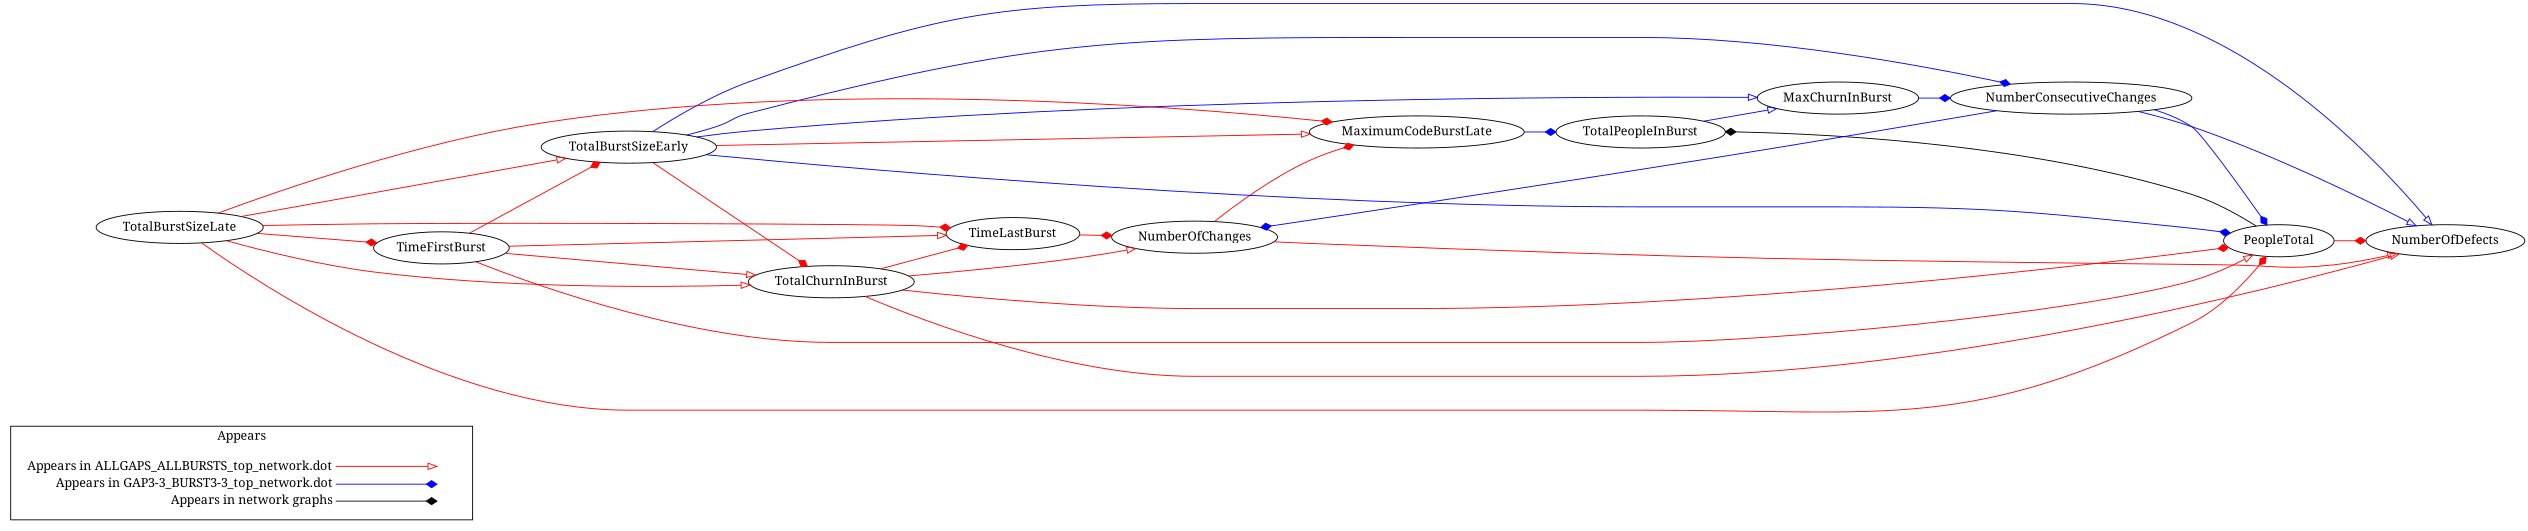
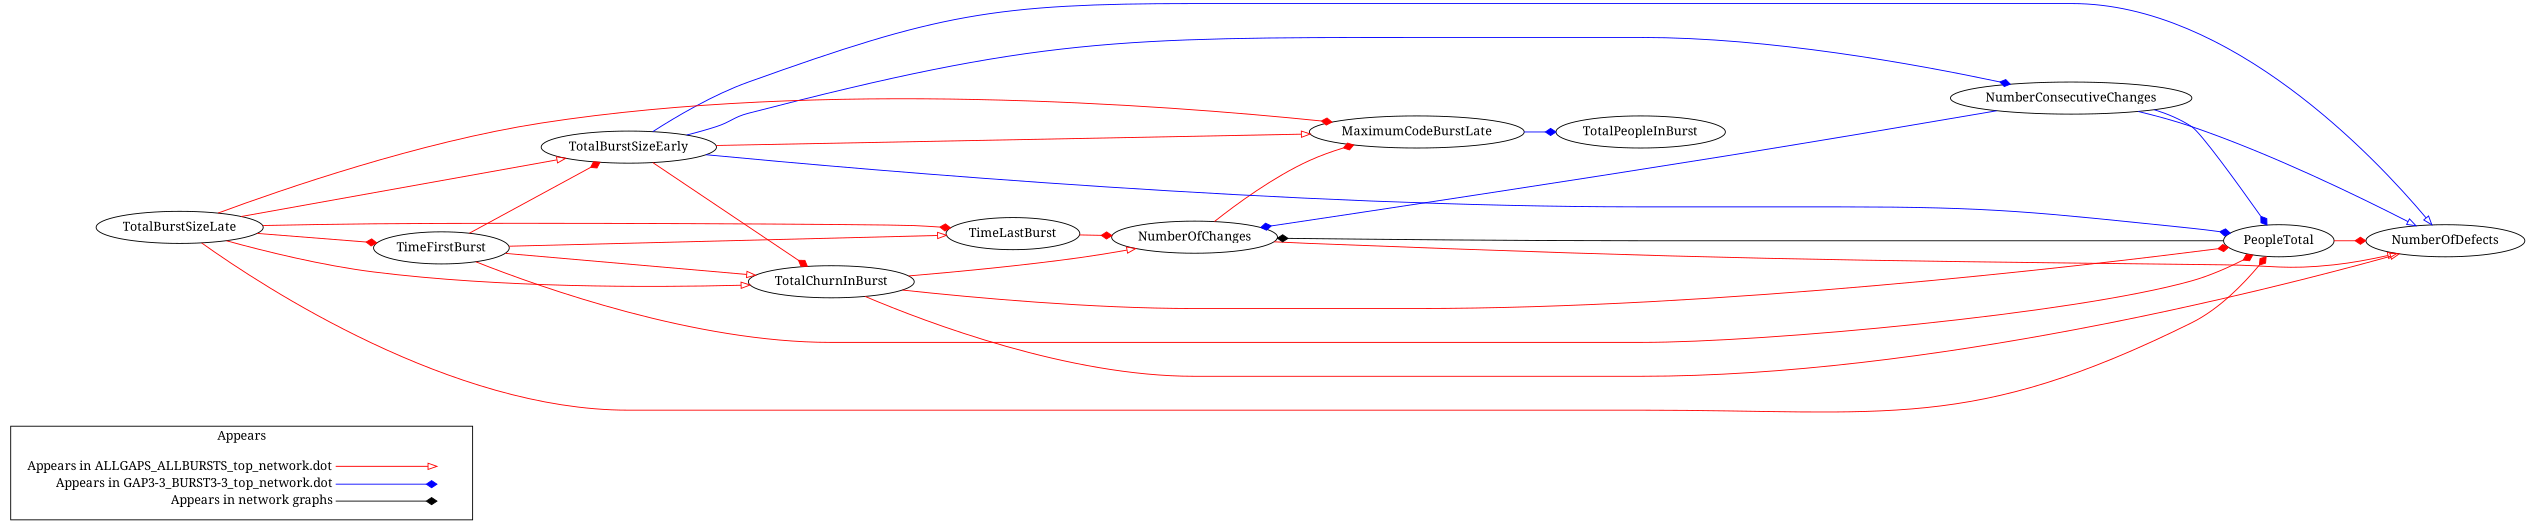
(1838, 98) -> none
(2002, 153) -> (1756, 241)
(919, 259) -> none
(1359, 342) -> (1359, 342)
